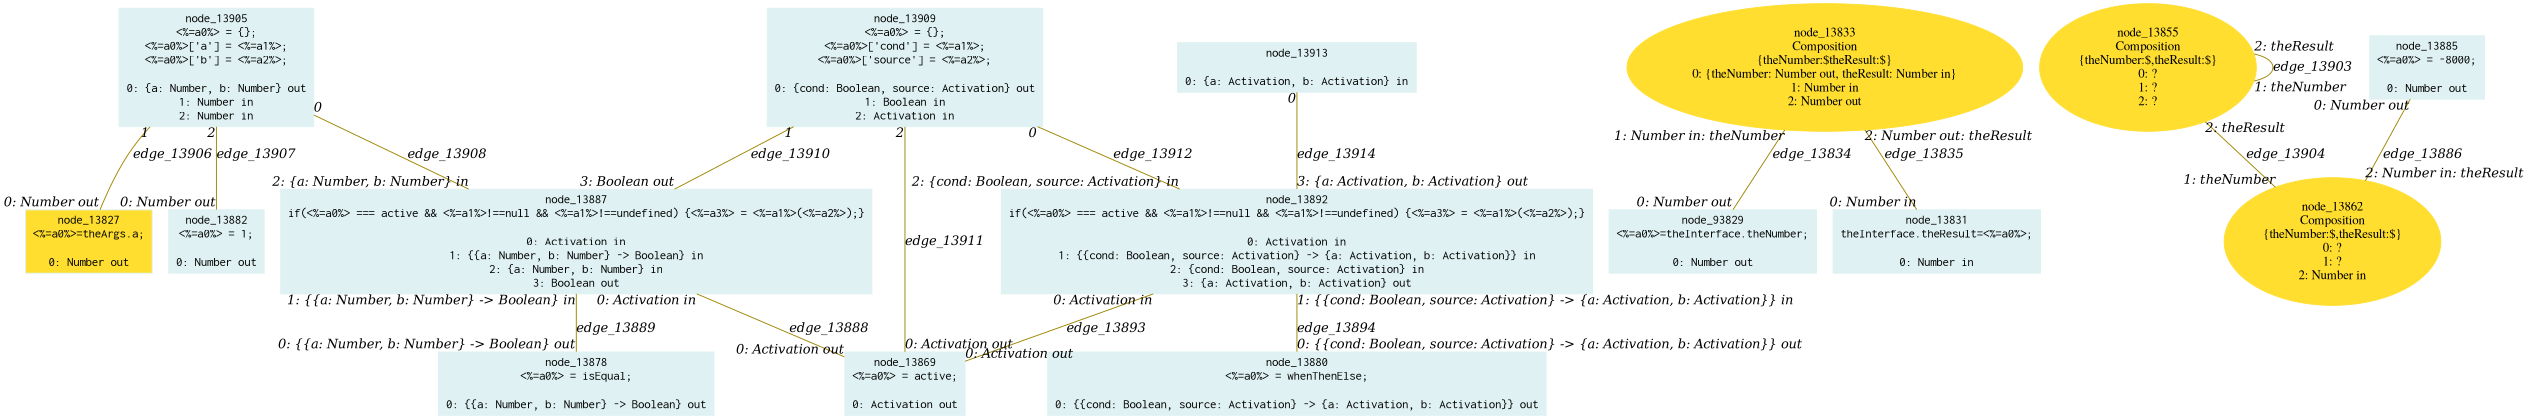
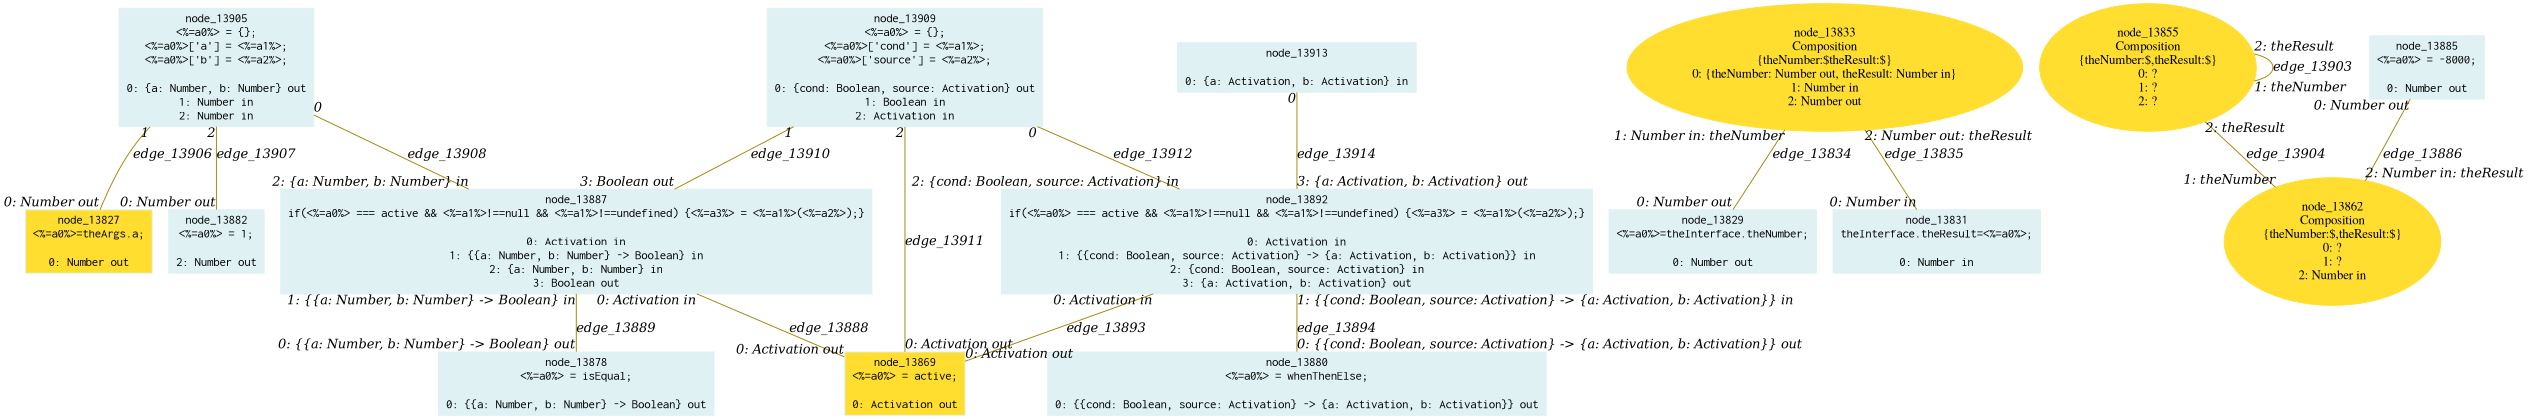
(216, 242) -> (216, 242)
(1713, 242) -> (1713, 242)
(905, 384) -> (905, 384)
